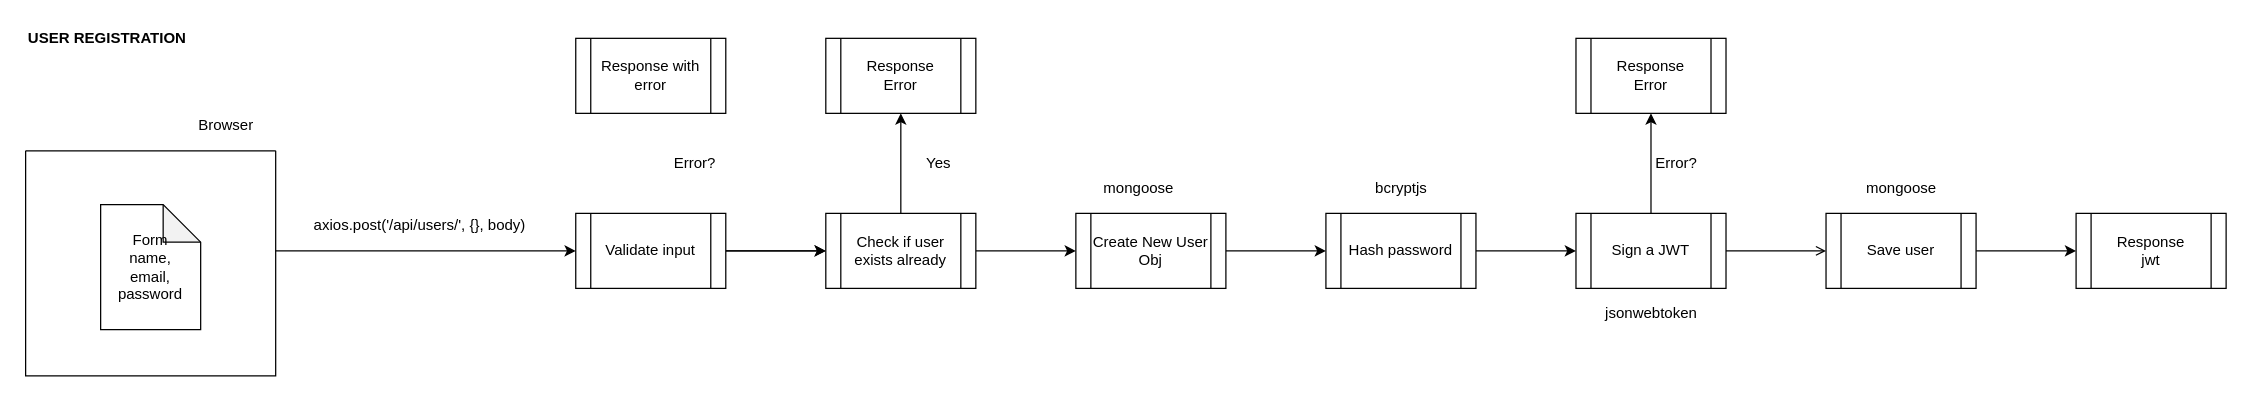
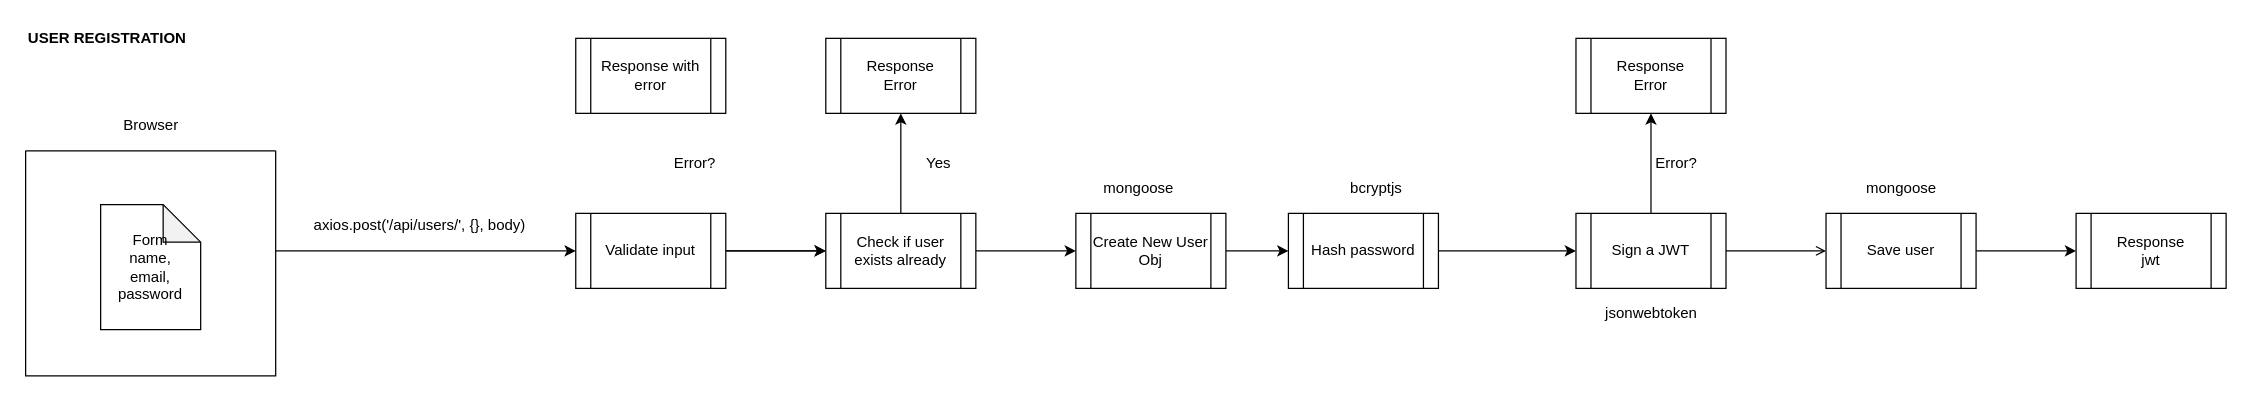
(226, 126) -> (151, 126)
(1401, 188) -> (1376, 188)
(1401, 251) -> (1363, 251)
